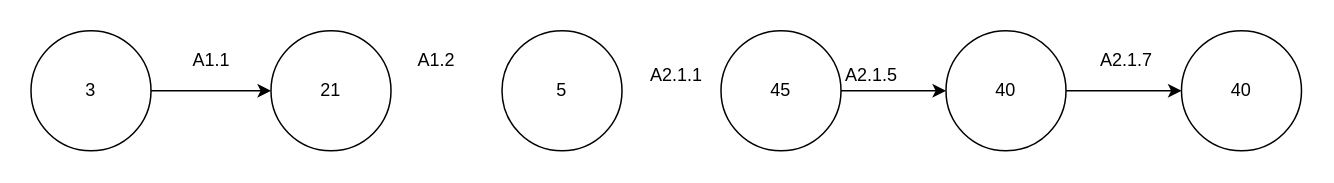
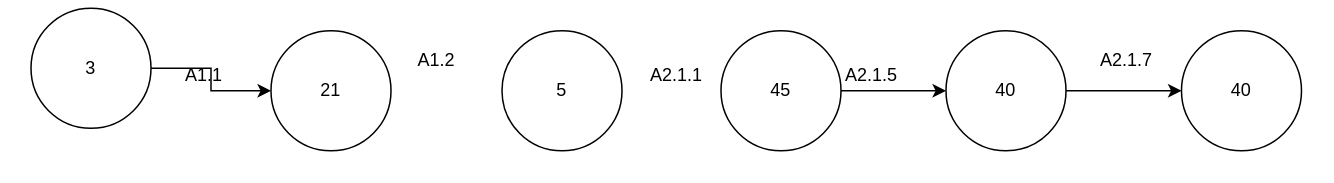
(211, 61) -> (203, 76)
(91, 91) -> (91, 68)
